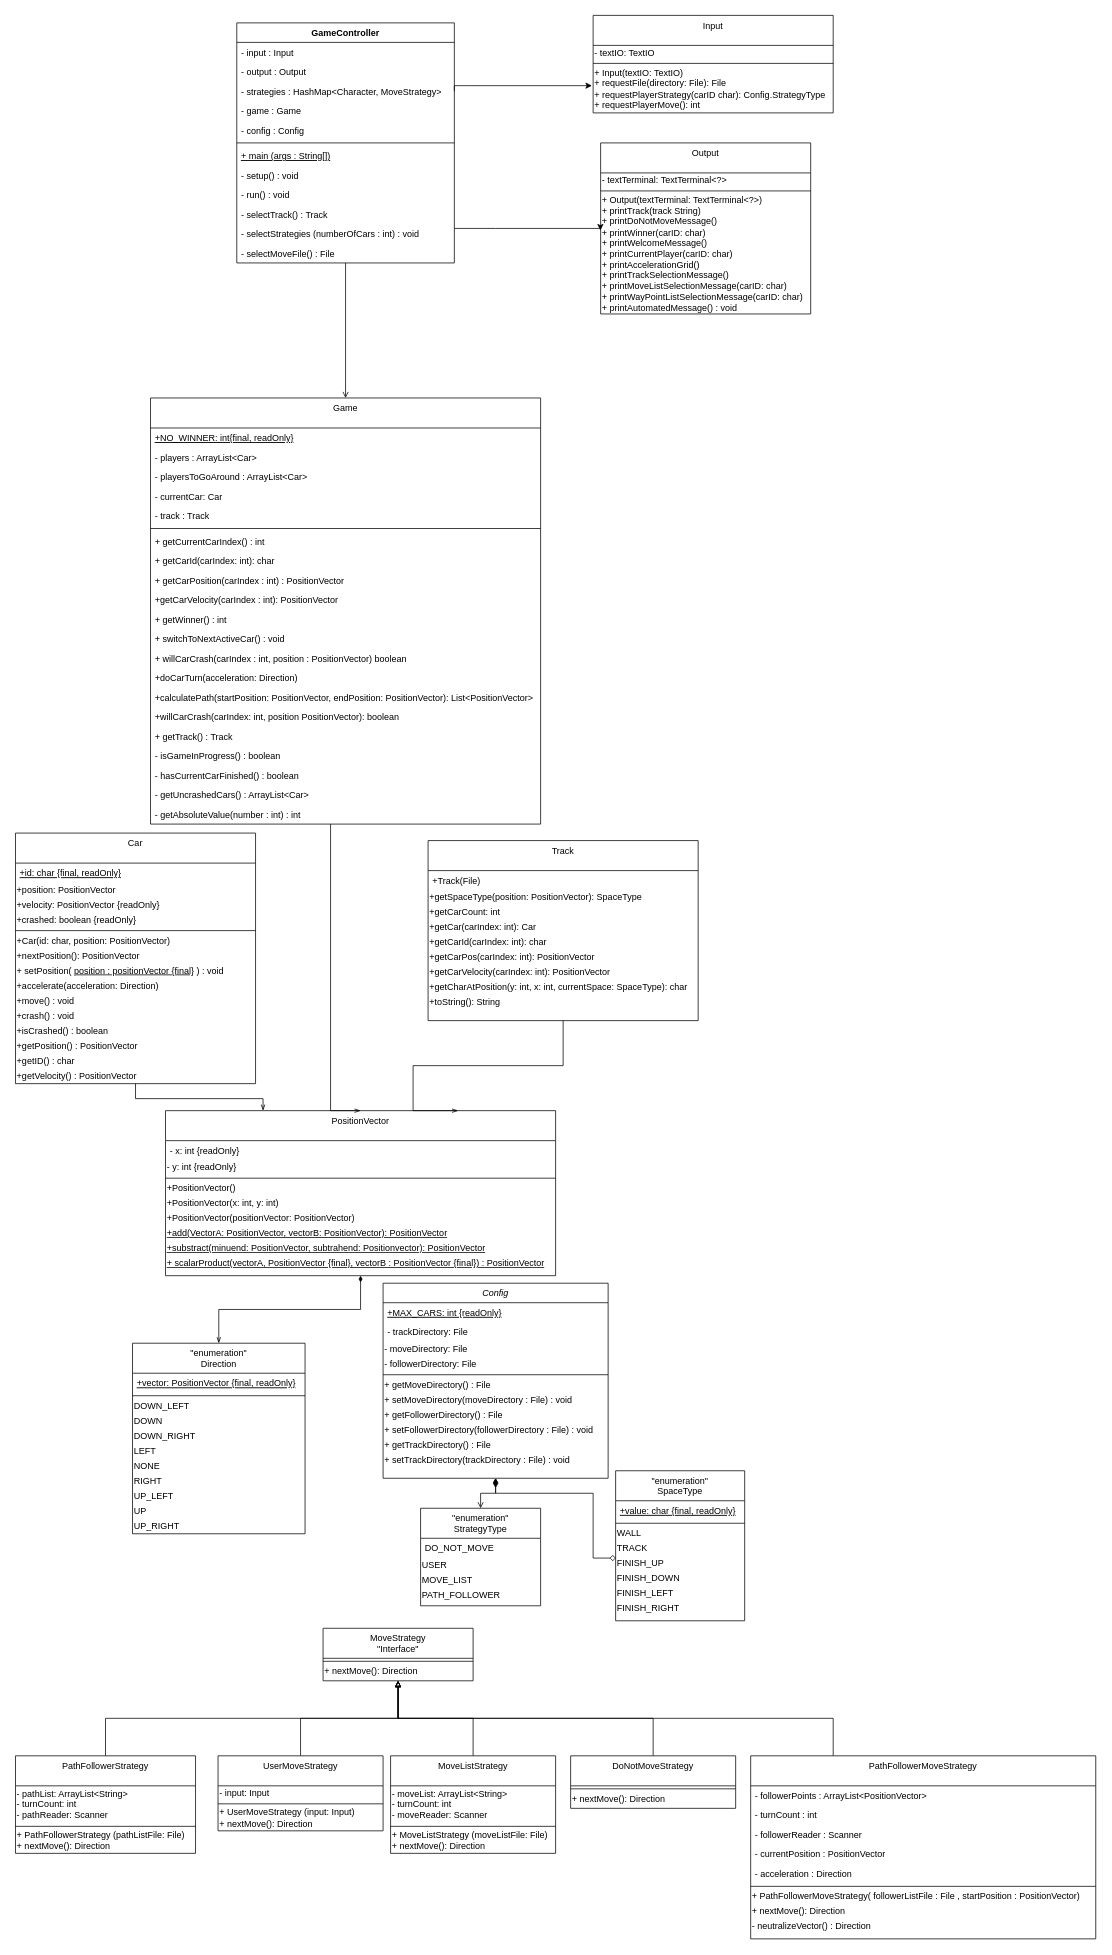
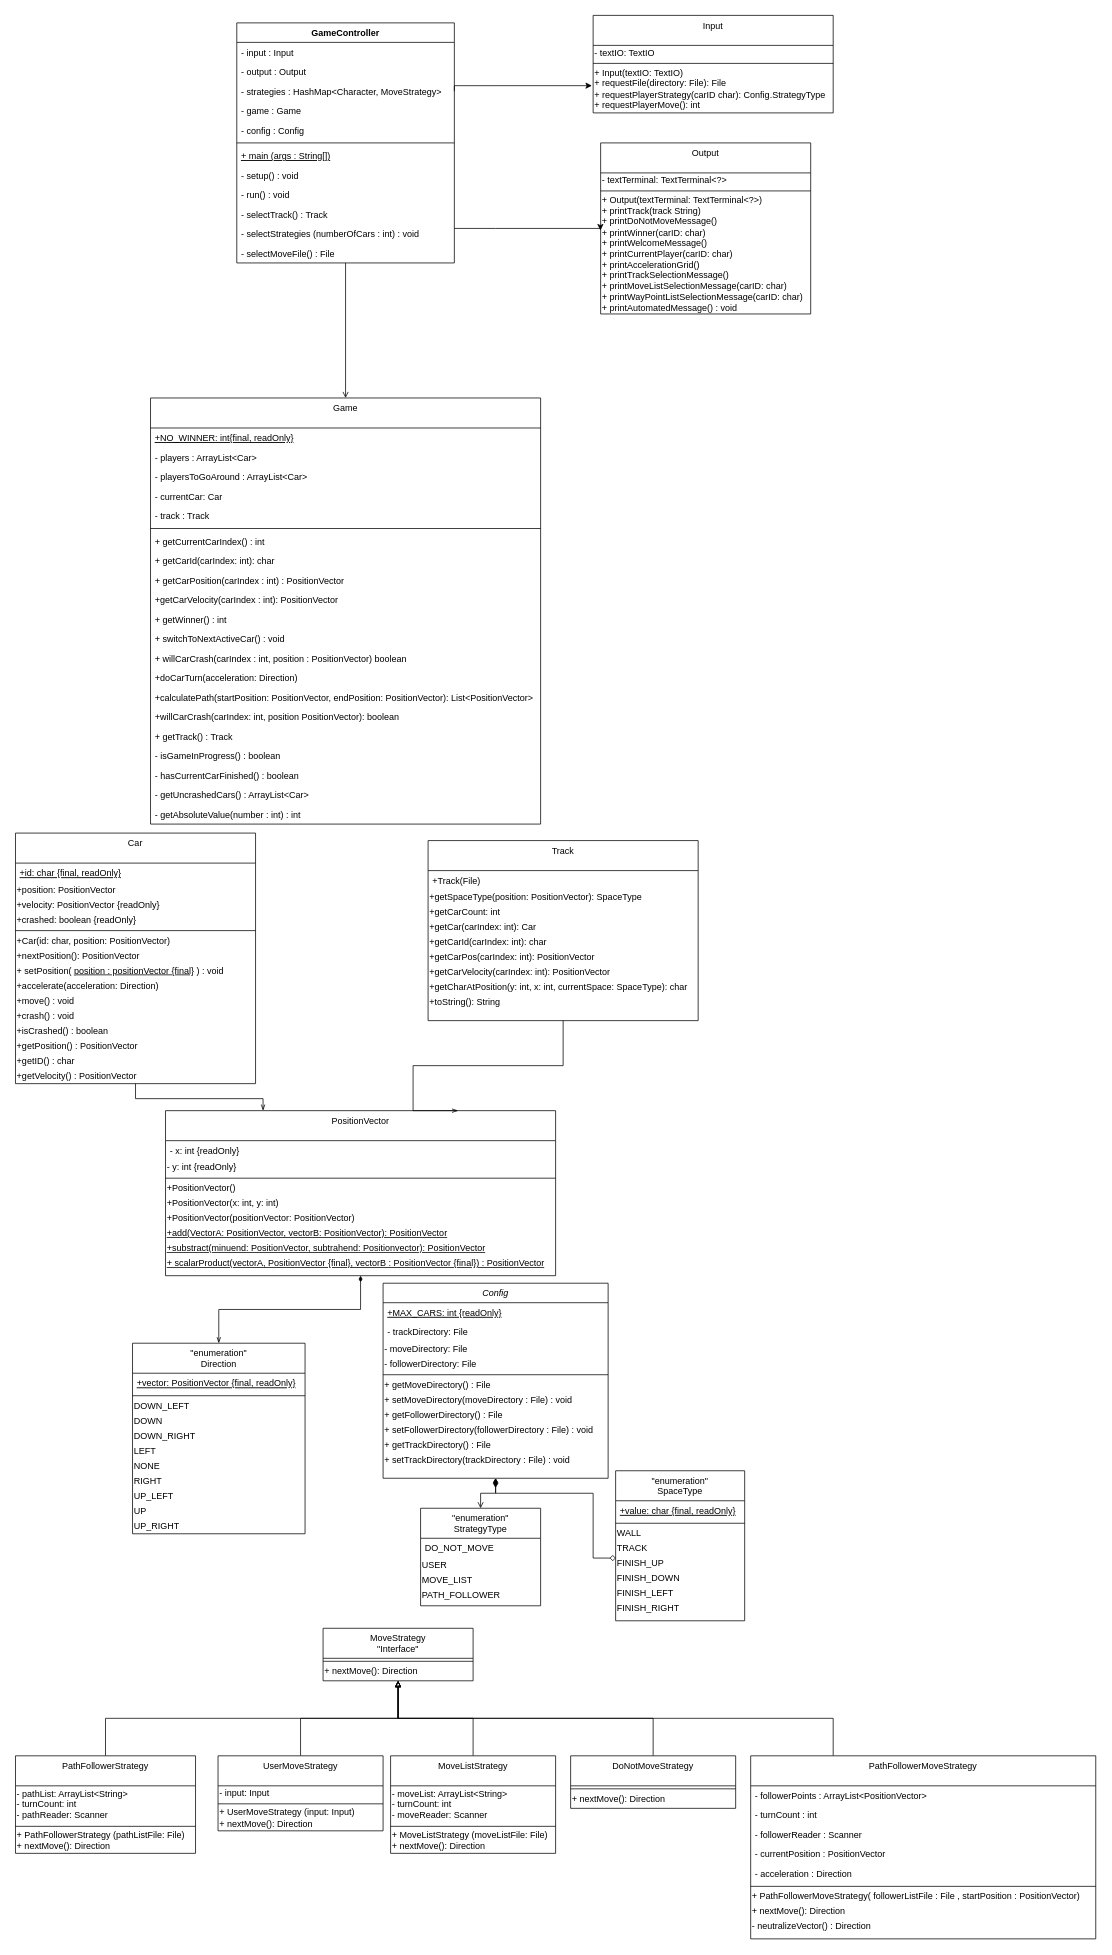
(330, 968) -> none
